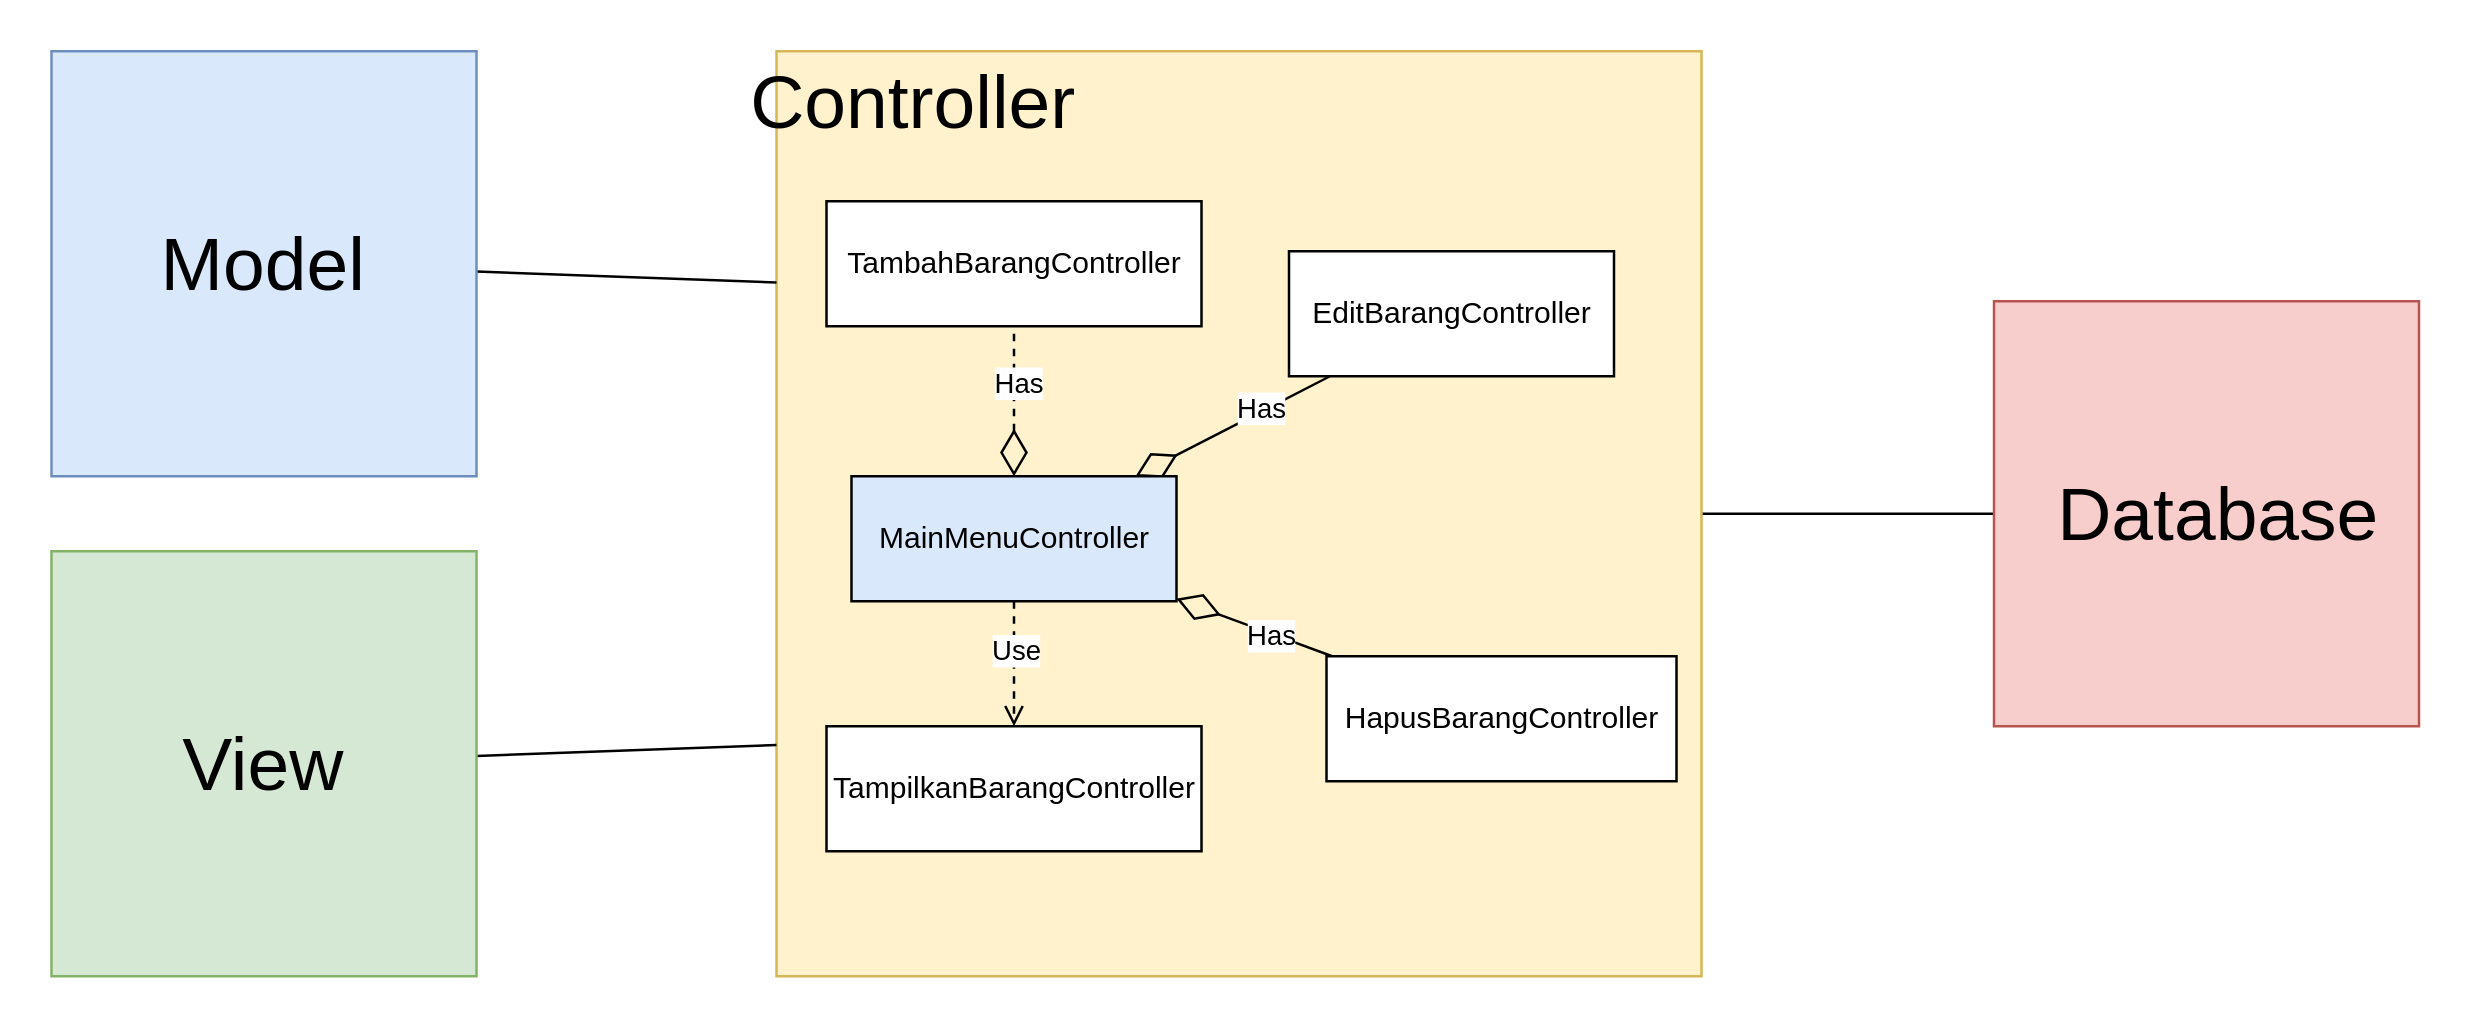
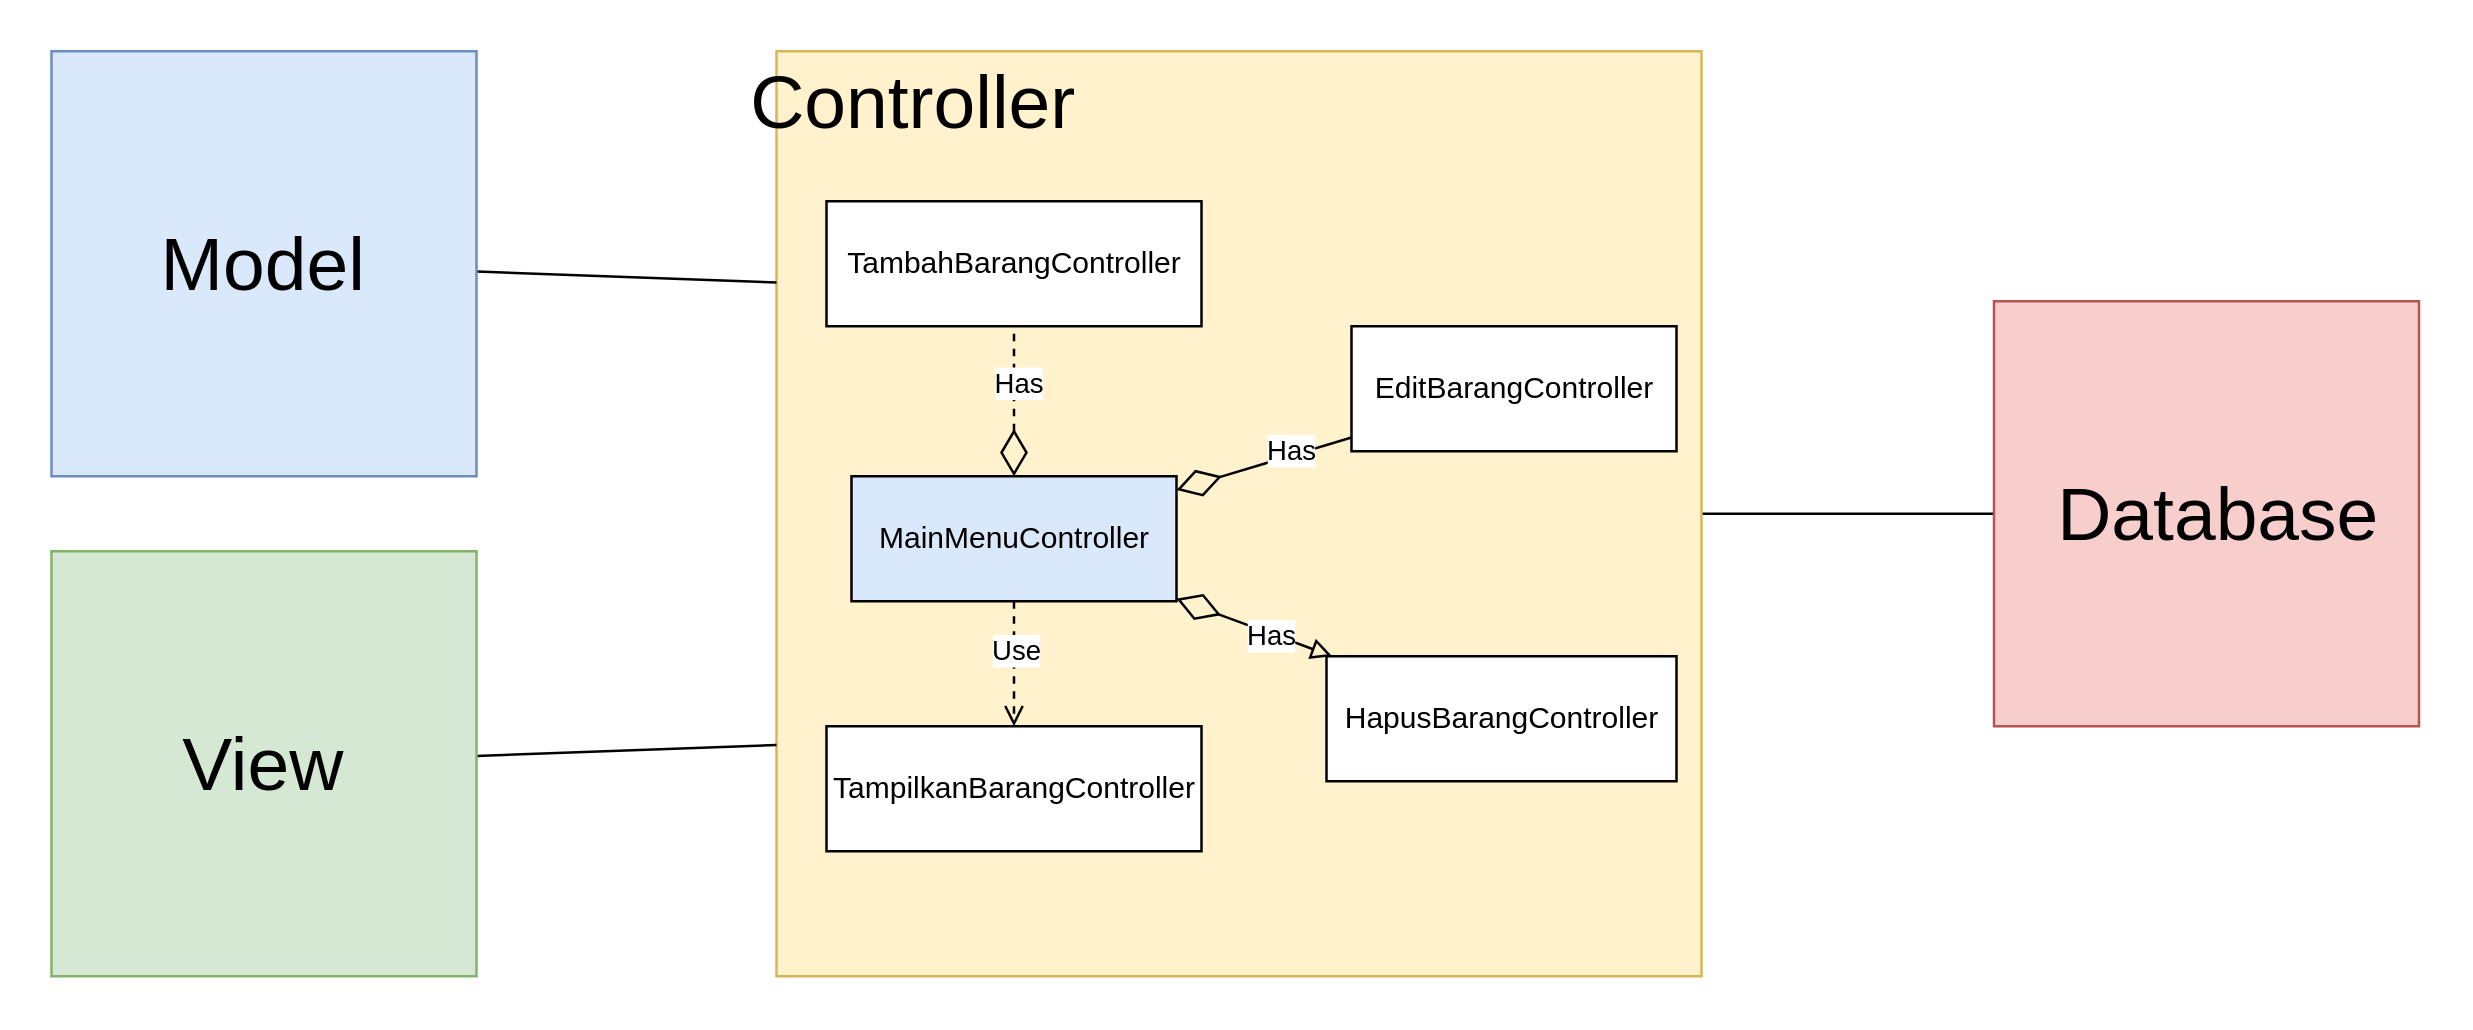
(1451, 314) -> (1514, 389)
(1318, 651) -> (1311, 649)
